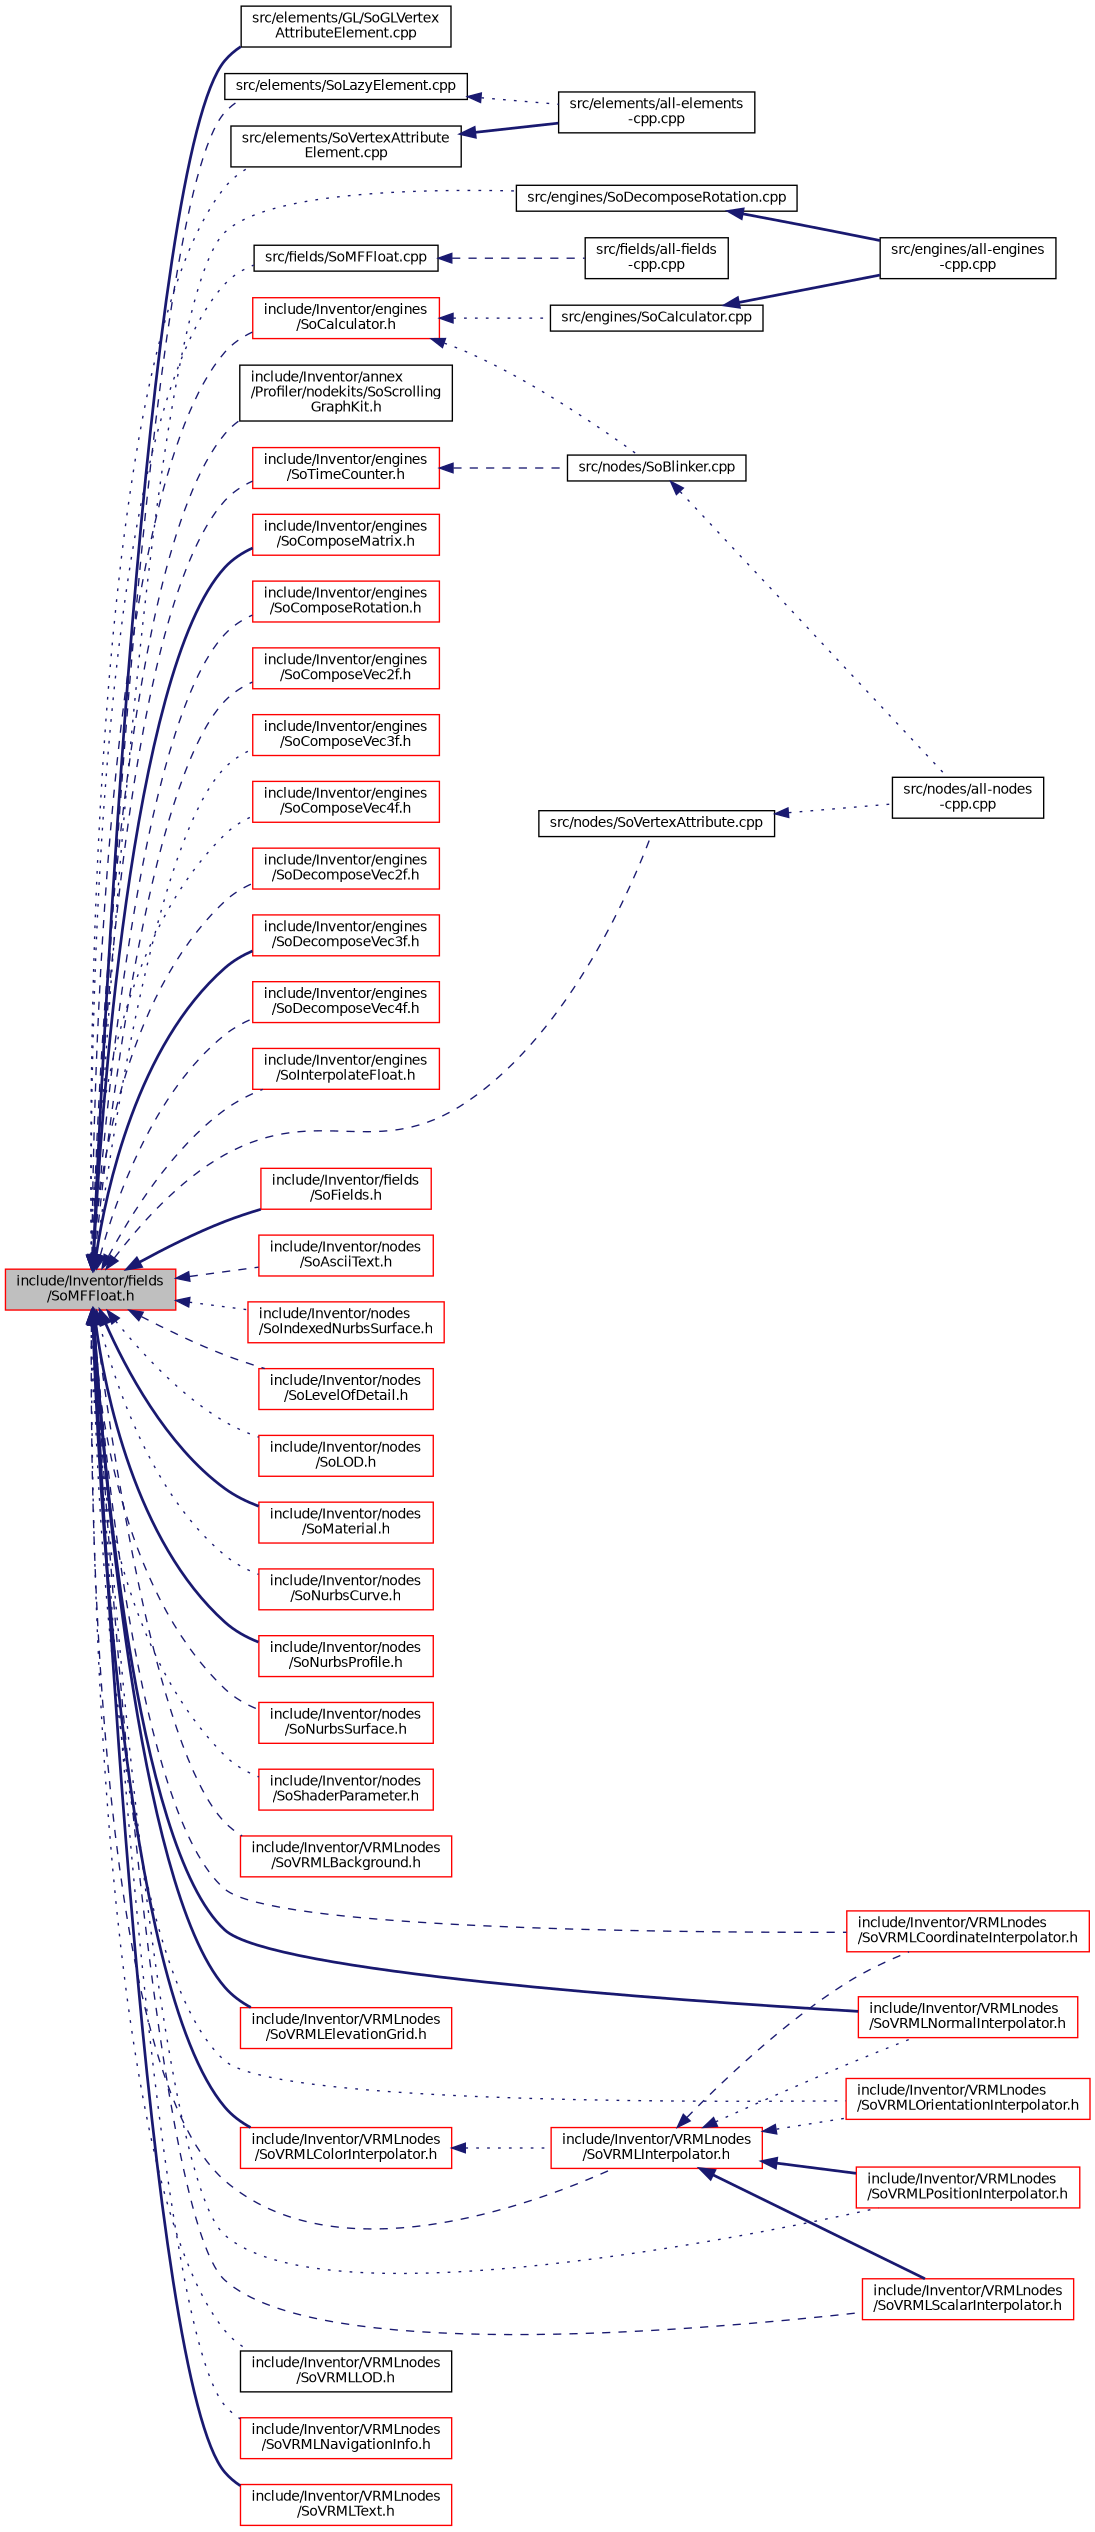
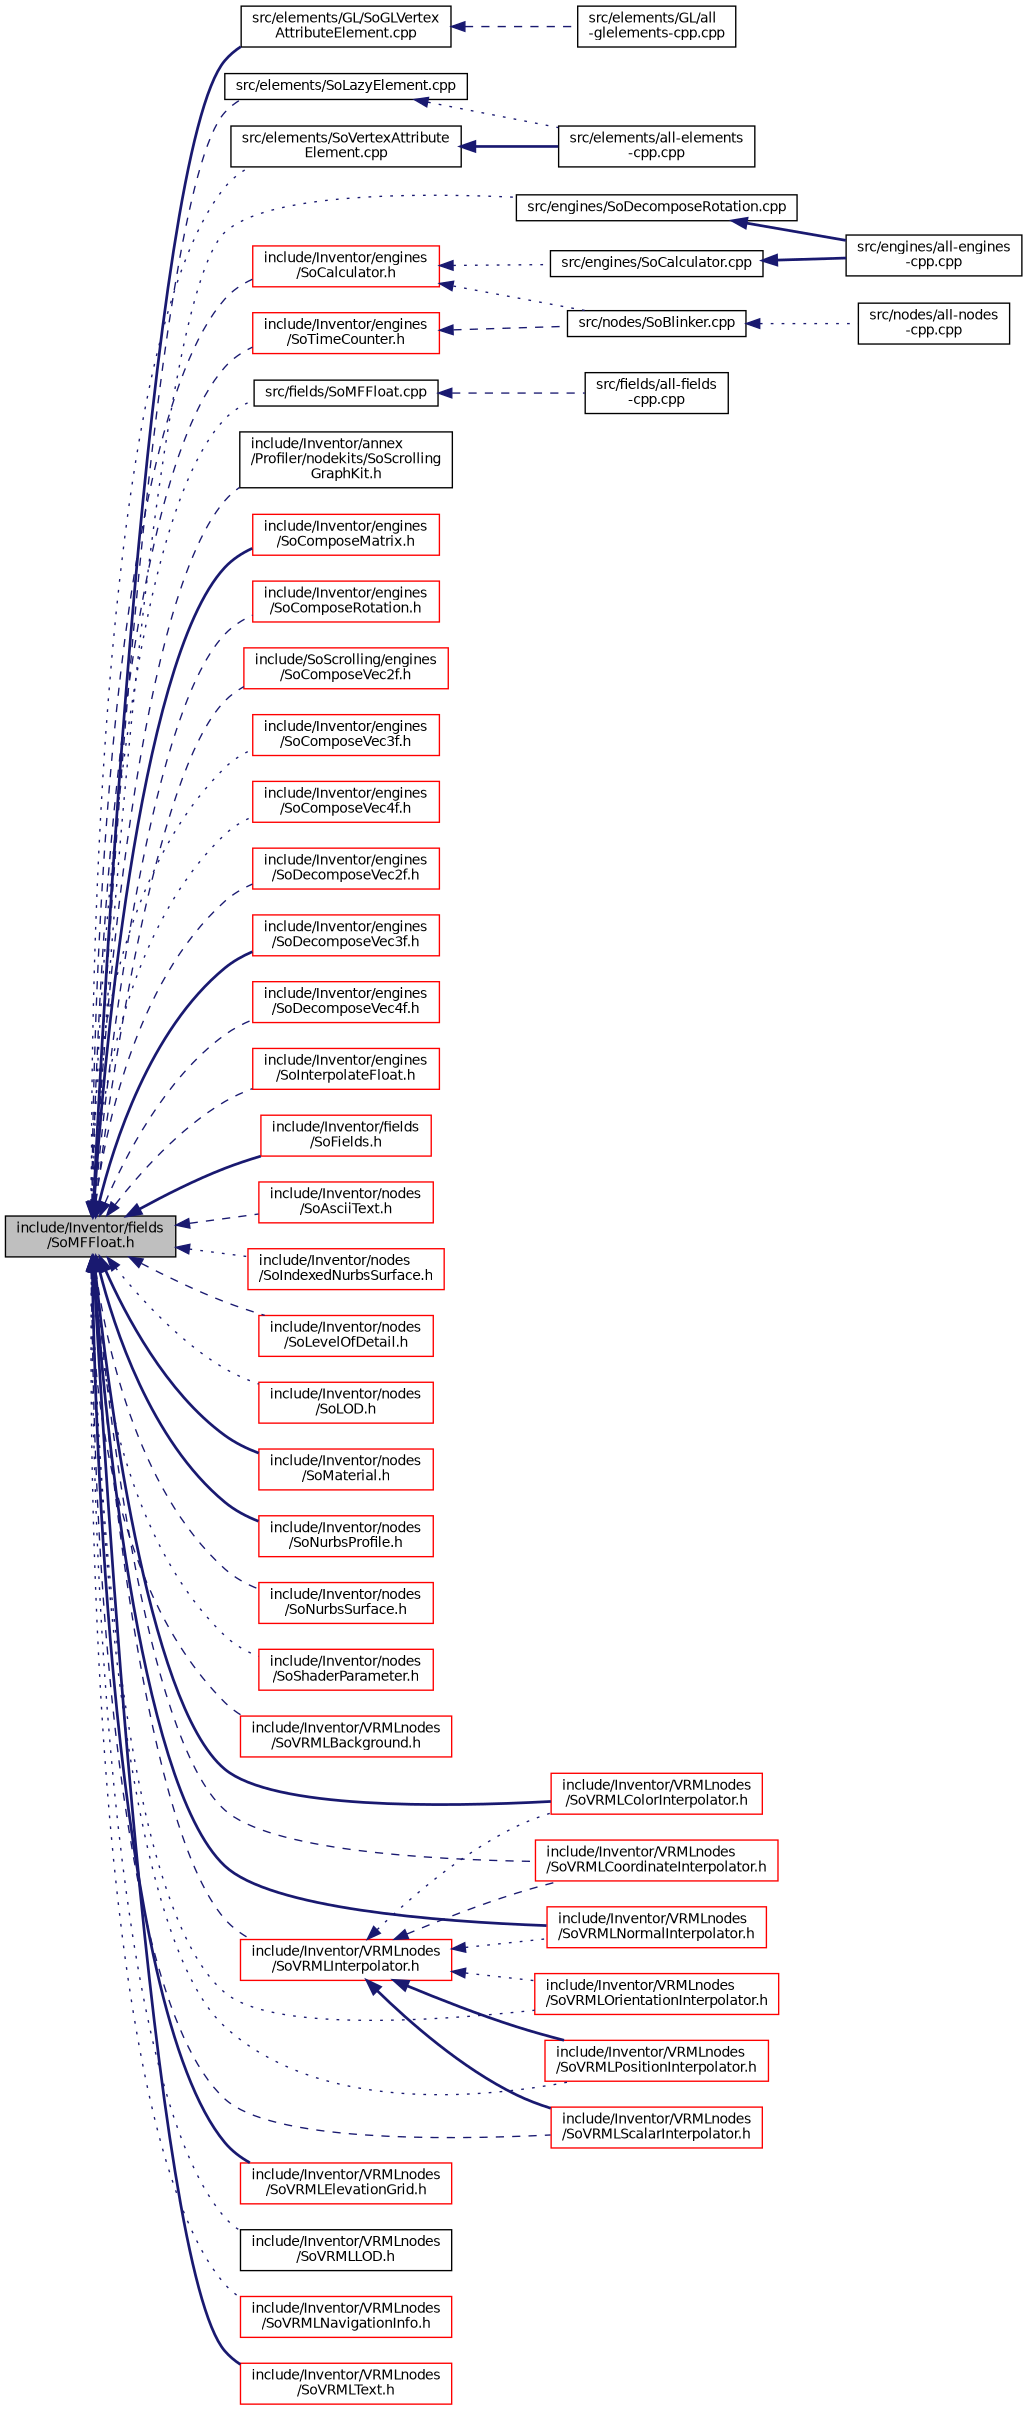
none -> (657, 27)
(346, 668) -> (346, 668)
(657, 824) -> none
(91, 1290) -> (91, 1236)
(346, 1589) -> none
(508, 2148) -> (449, 1868)
